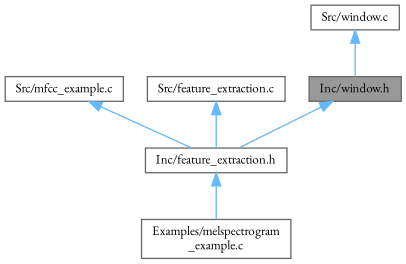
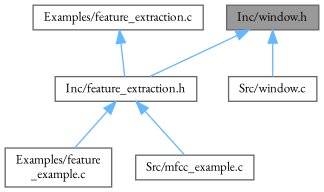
(355, 60) -> (273, 60)
(216, 89) -> (118, 18)
(146, 127) -> (165, 133)
(216, 239) -> (58, 168)
